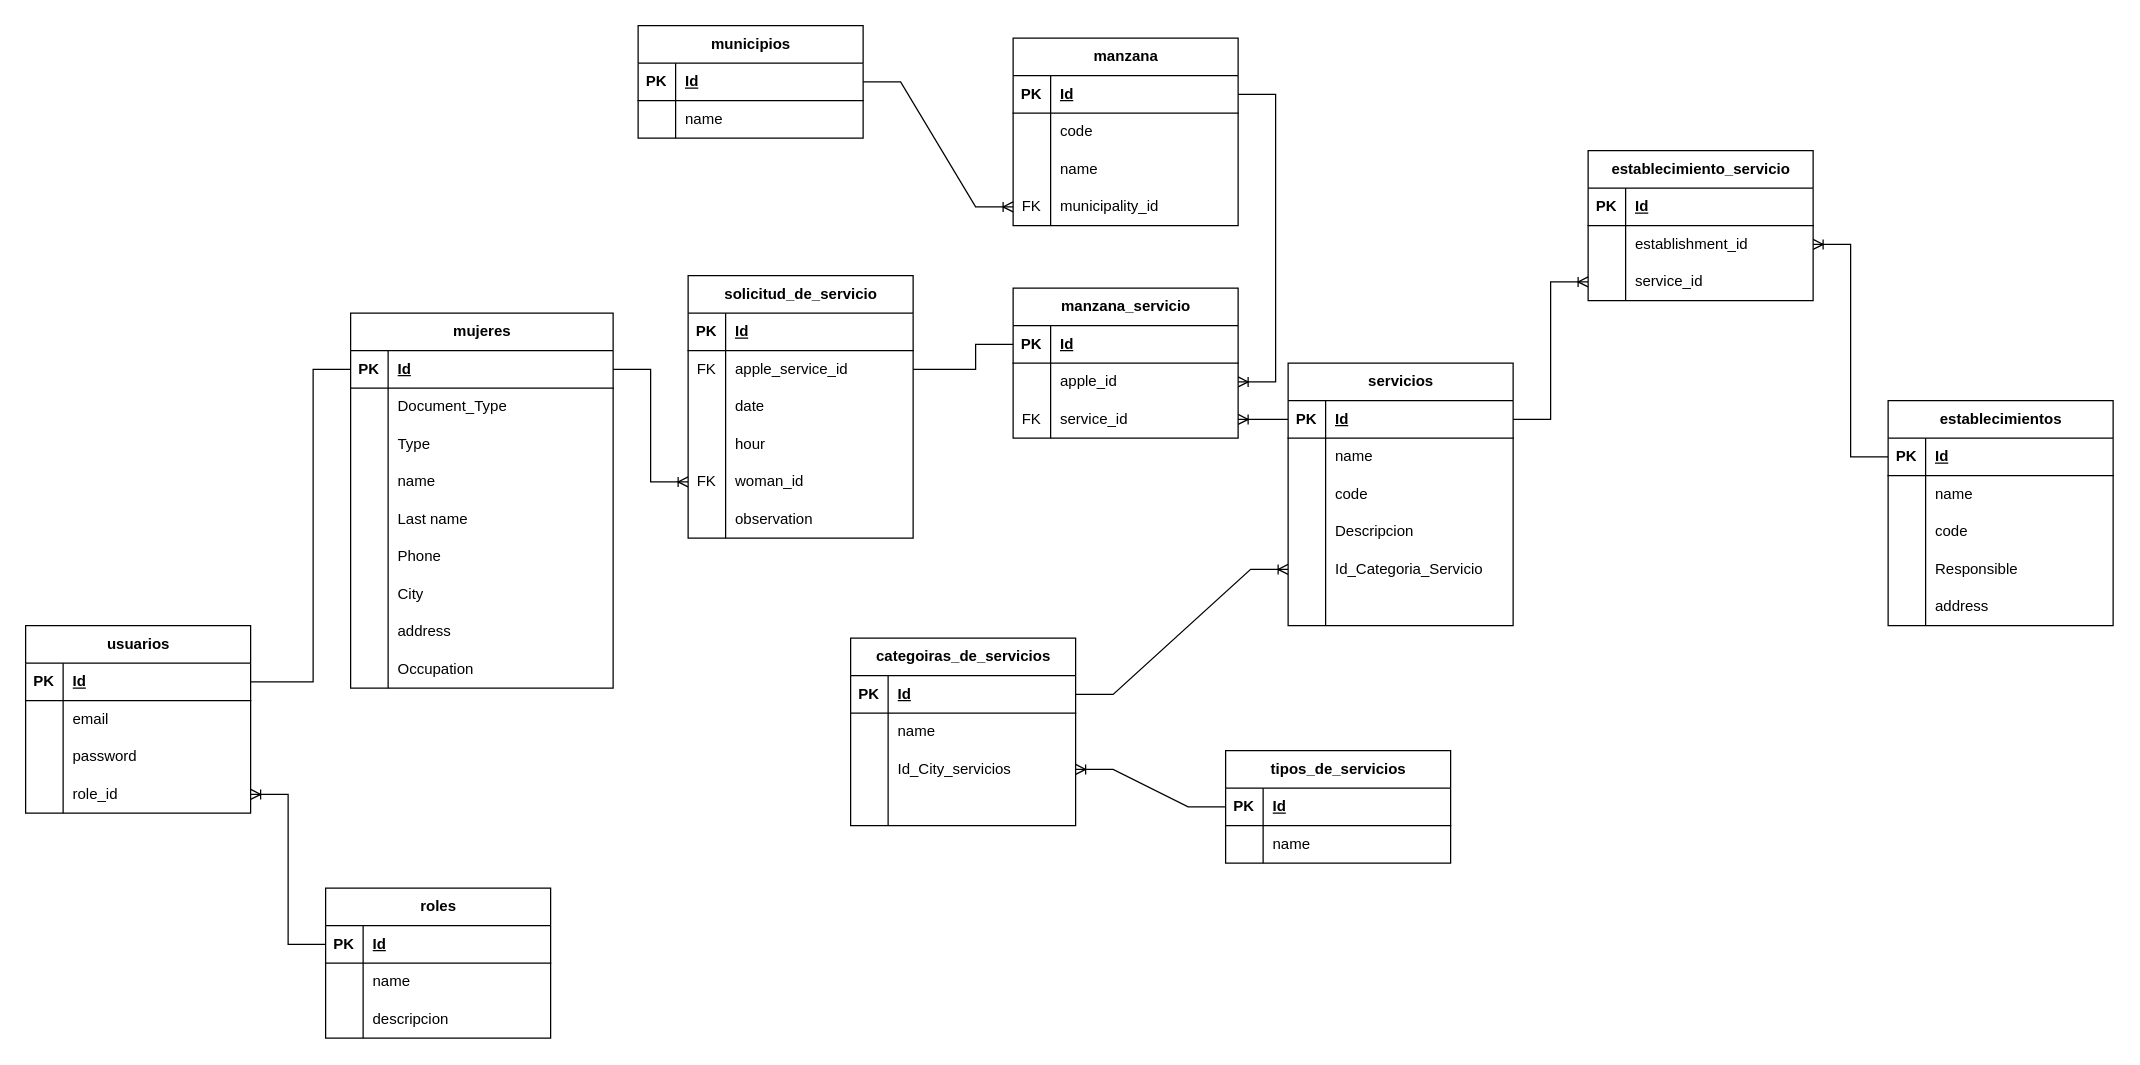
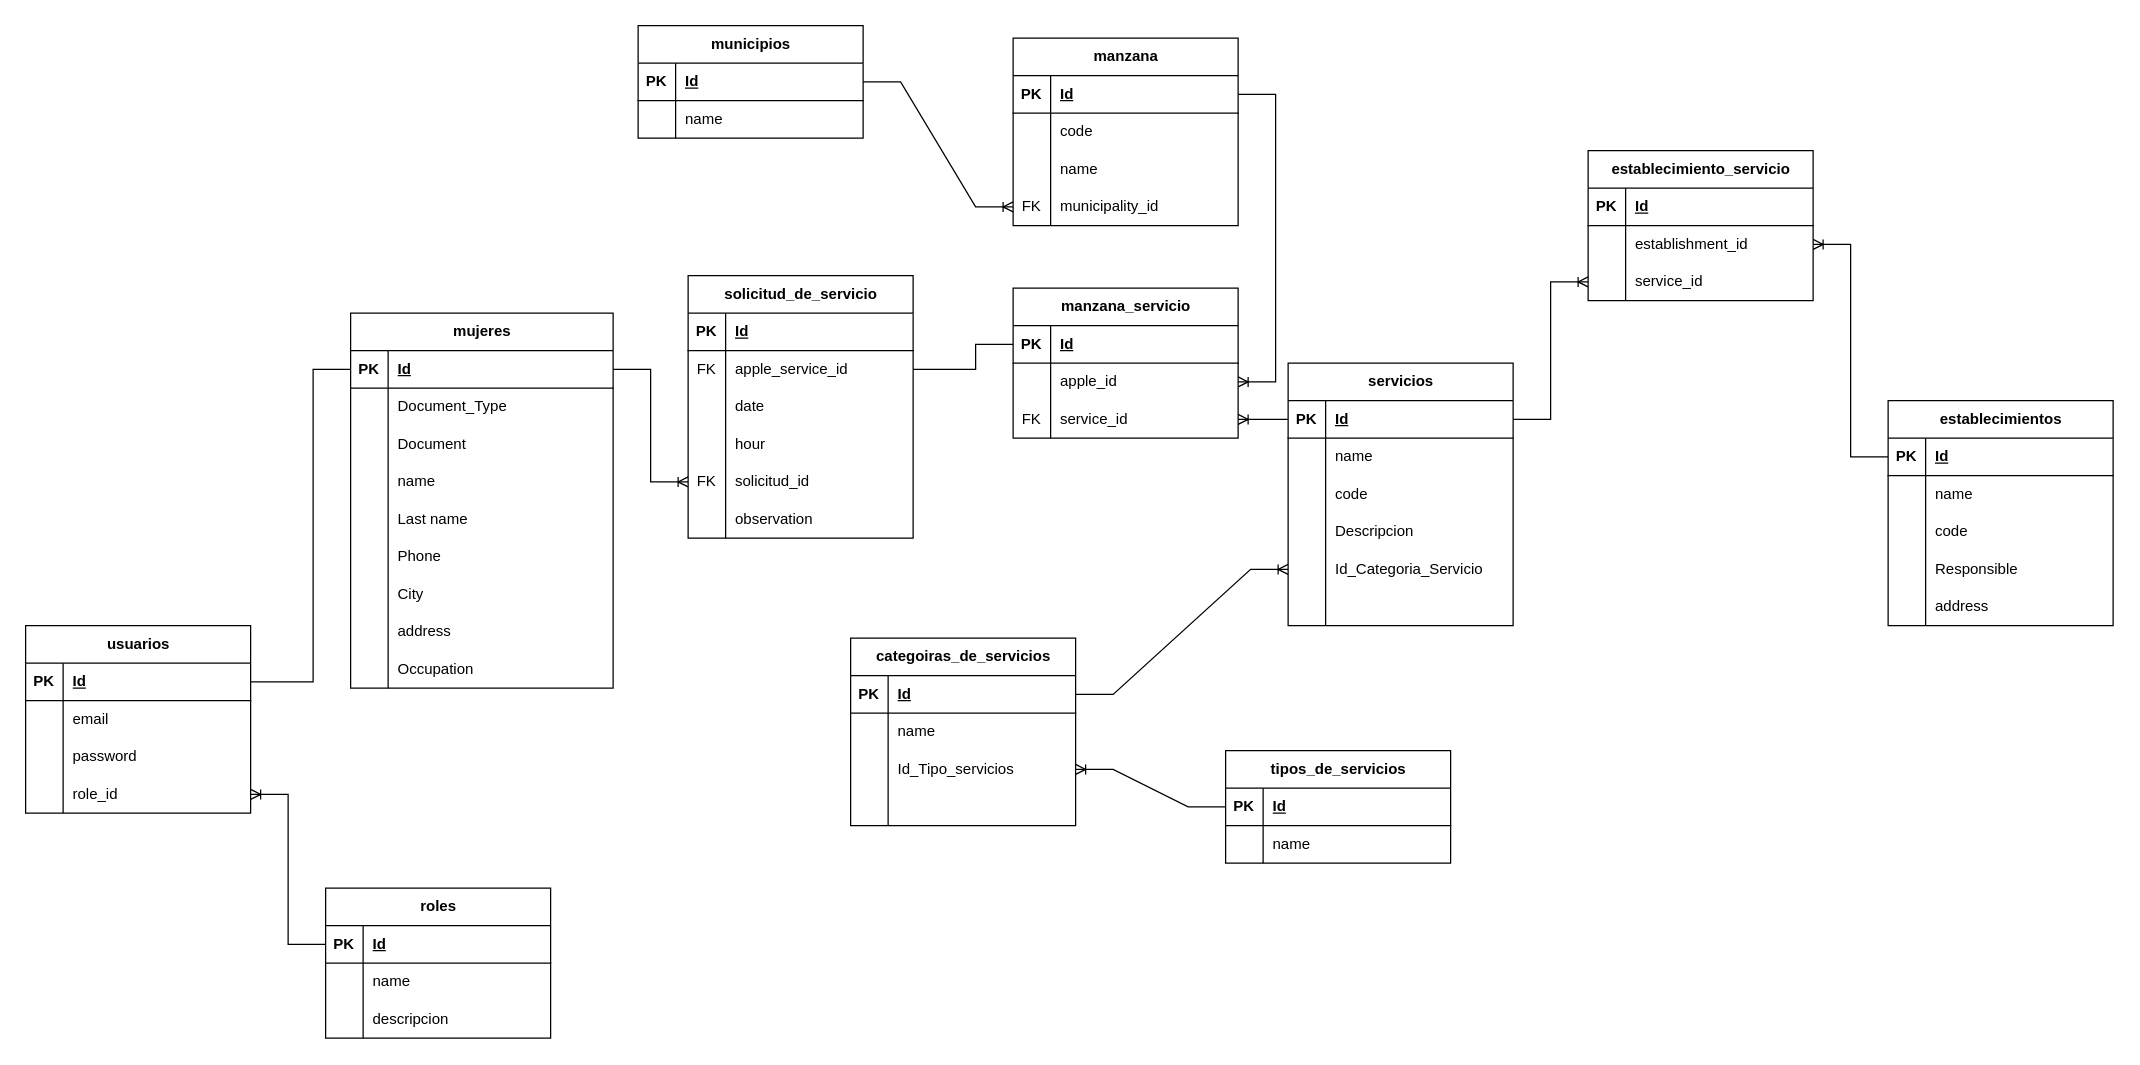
(415, 444) -> (432, 444)
(767, 482) -> (778, 482)
(964, 769) -> (964, 769)
